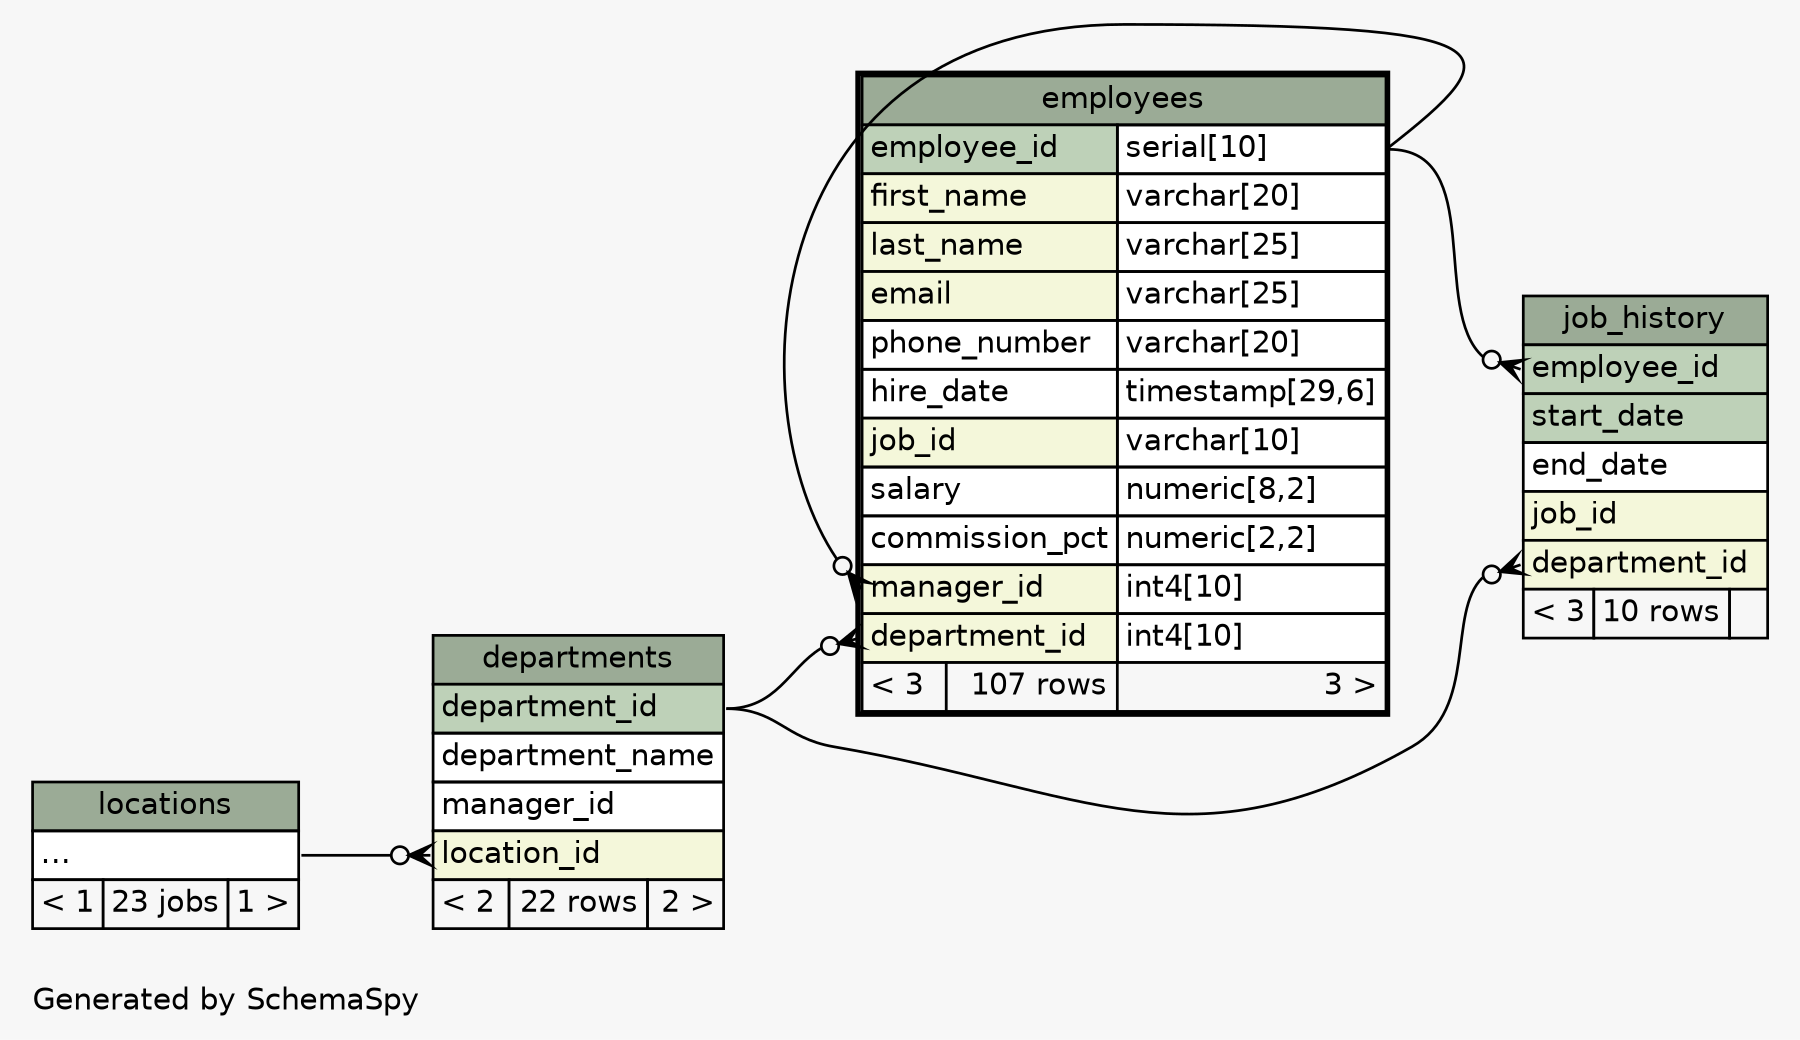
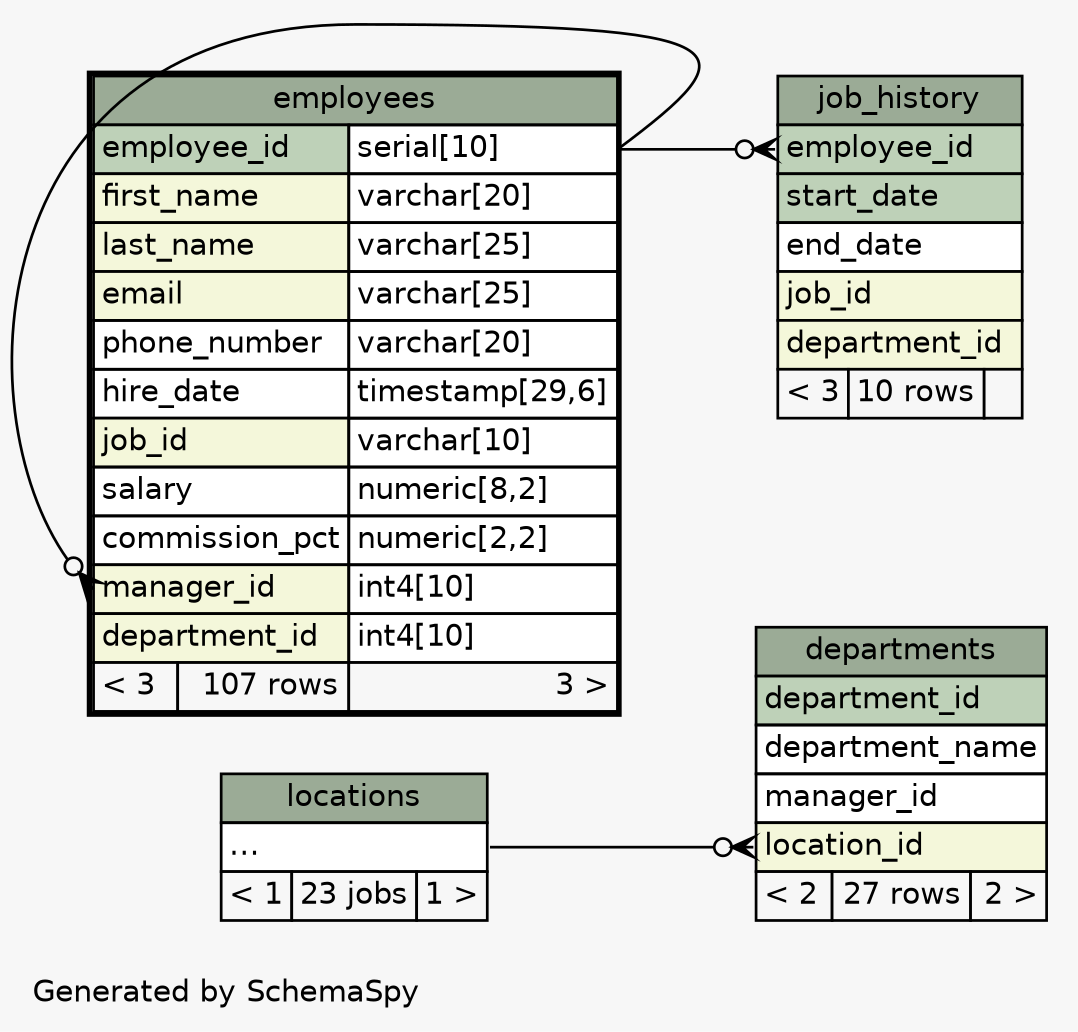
(779, 688) -> none
(1163, 812) -> none
(580, 903) -> (903, 895)
